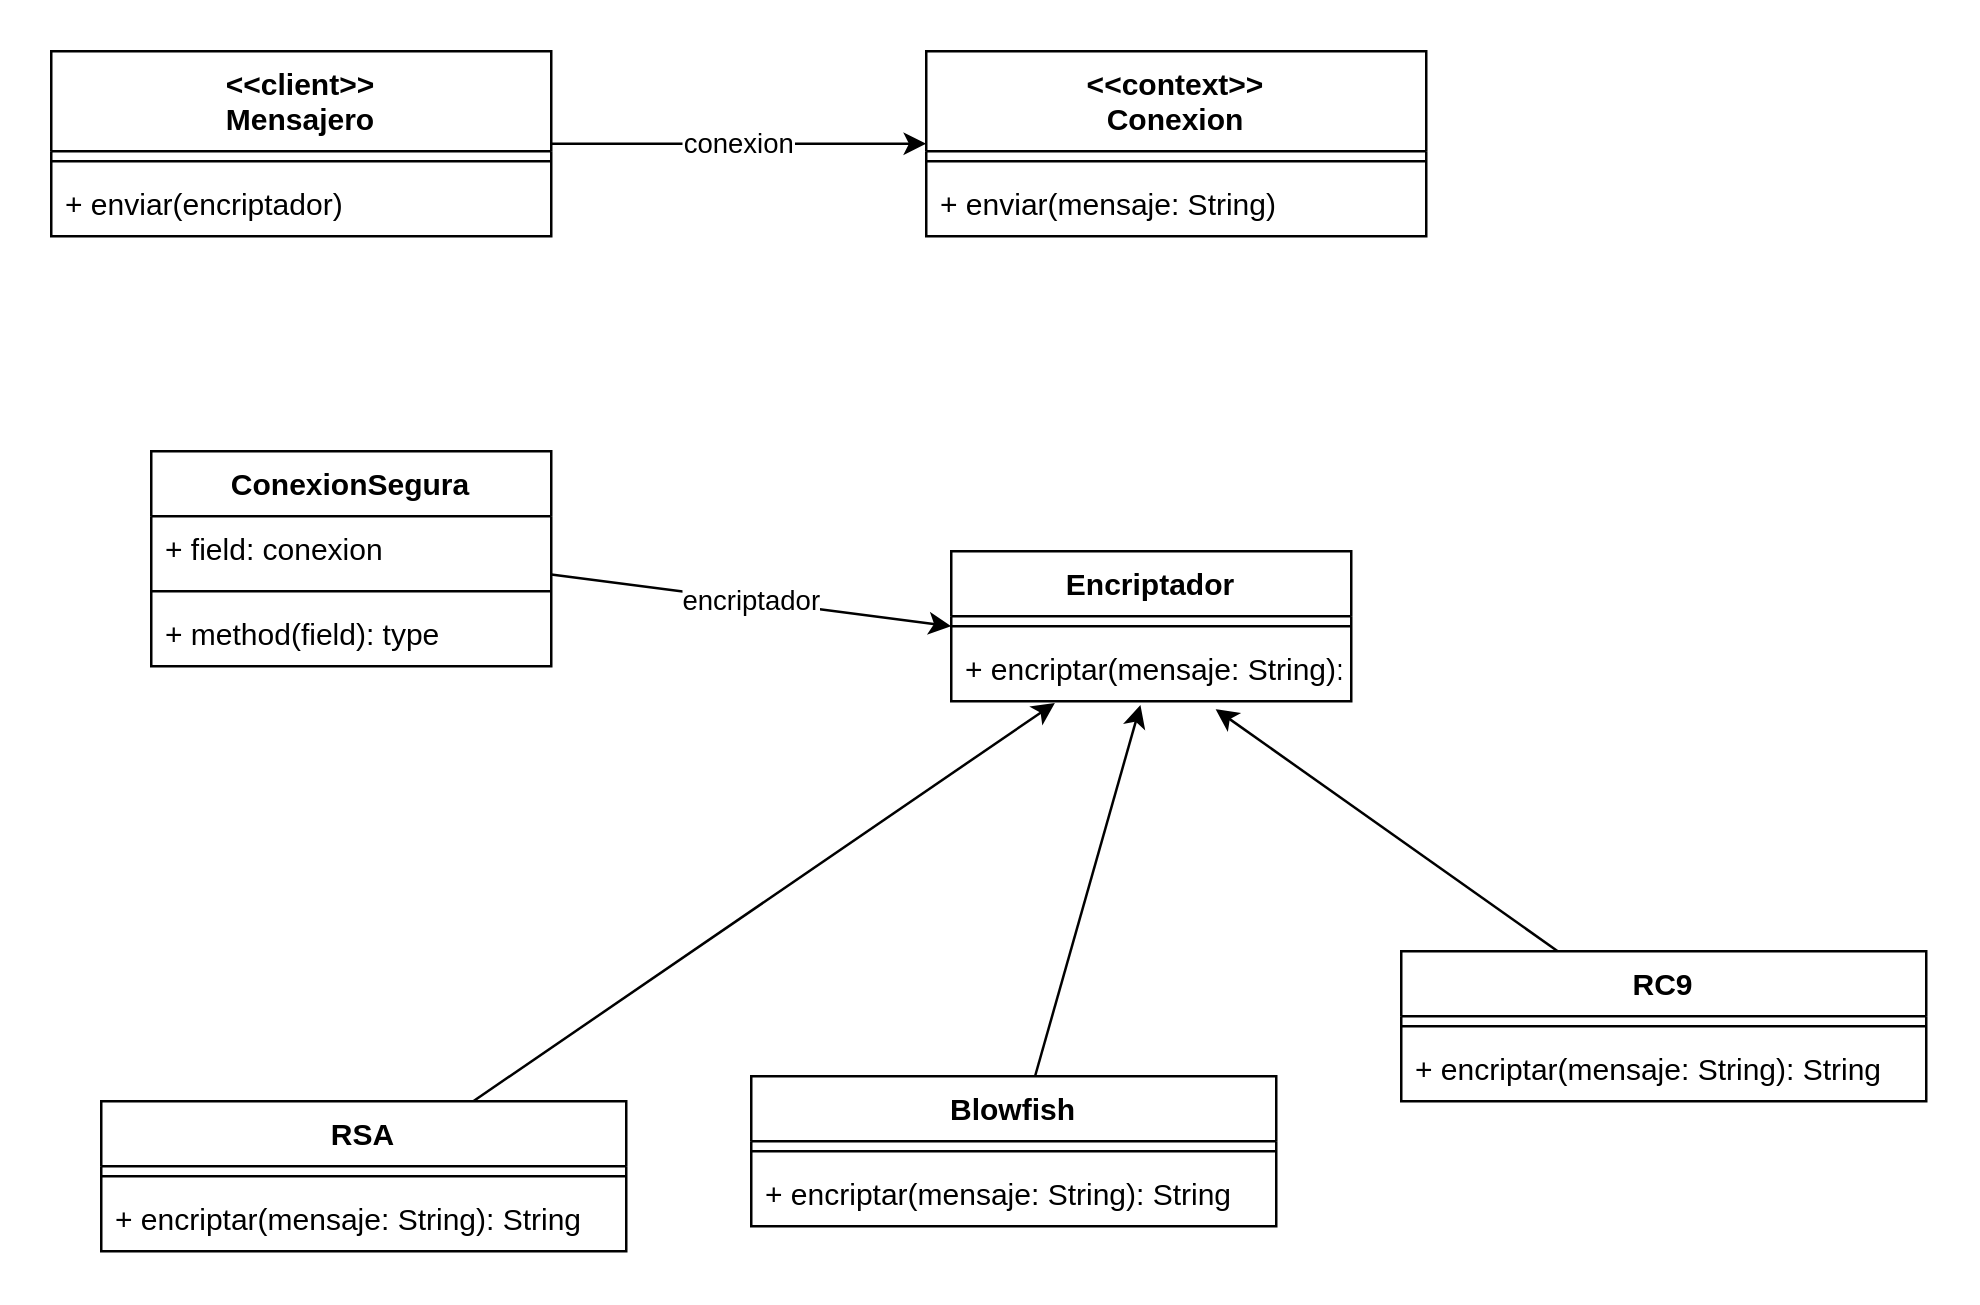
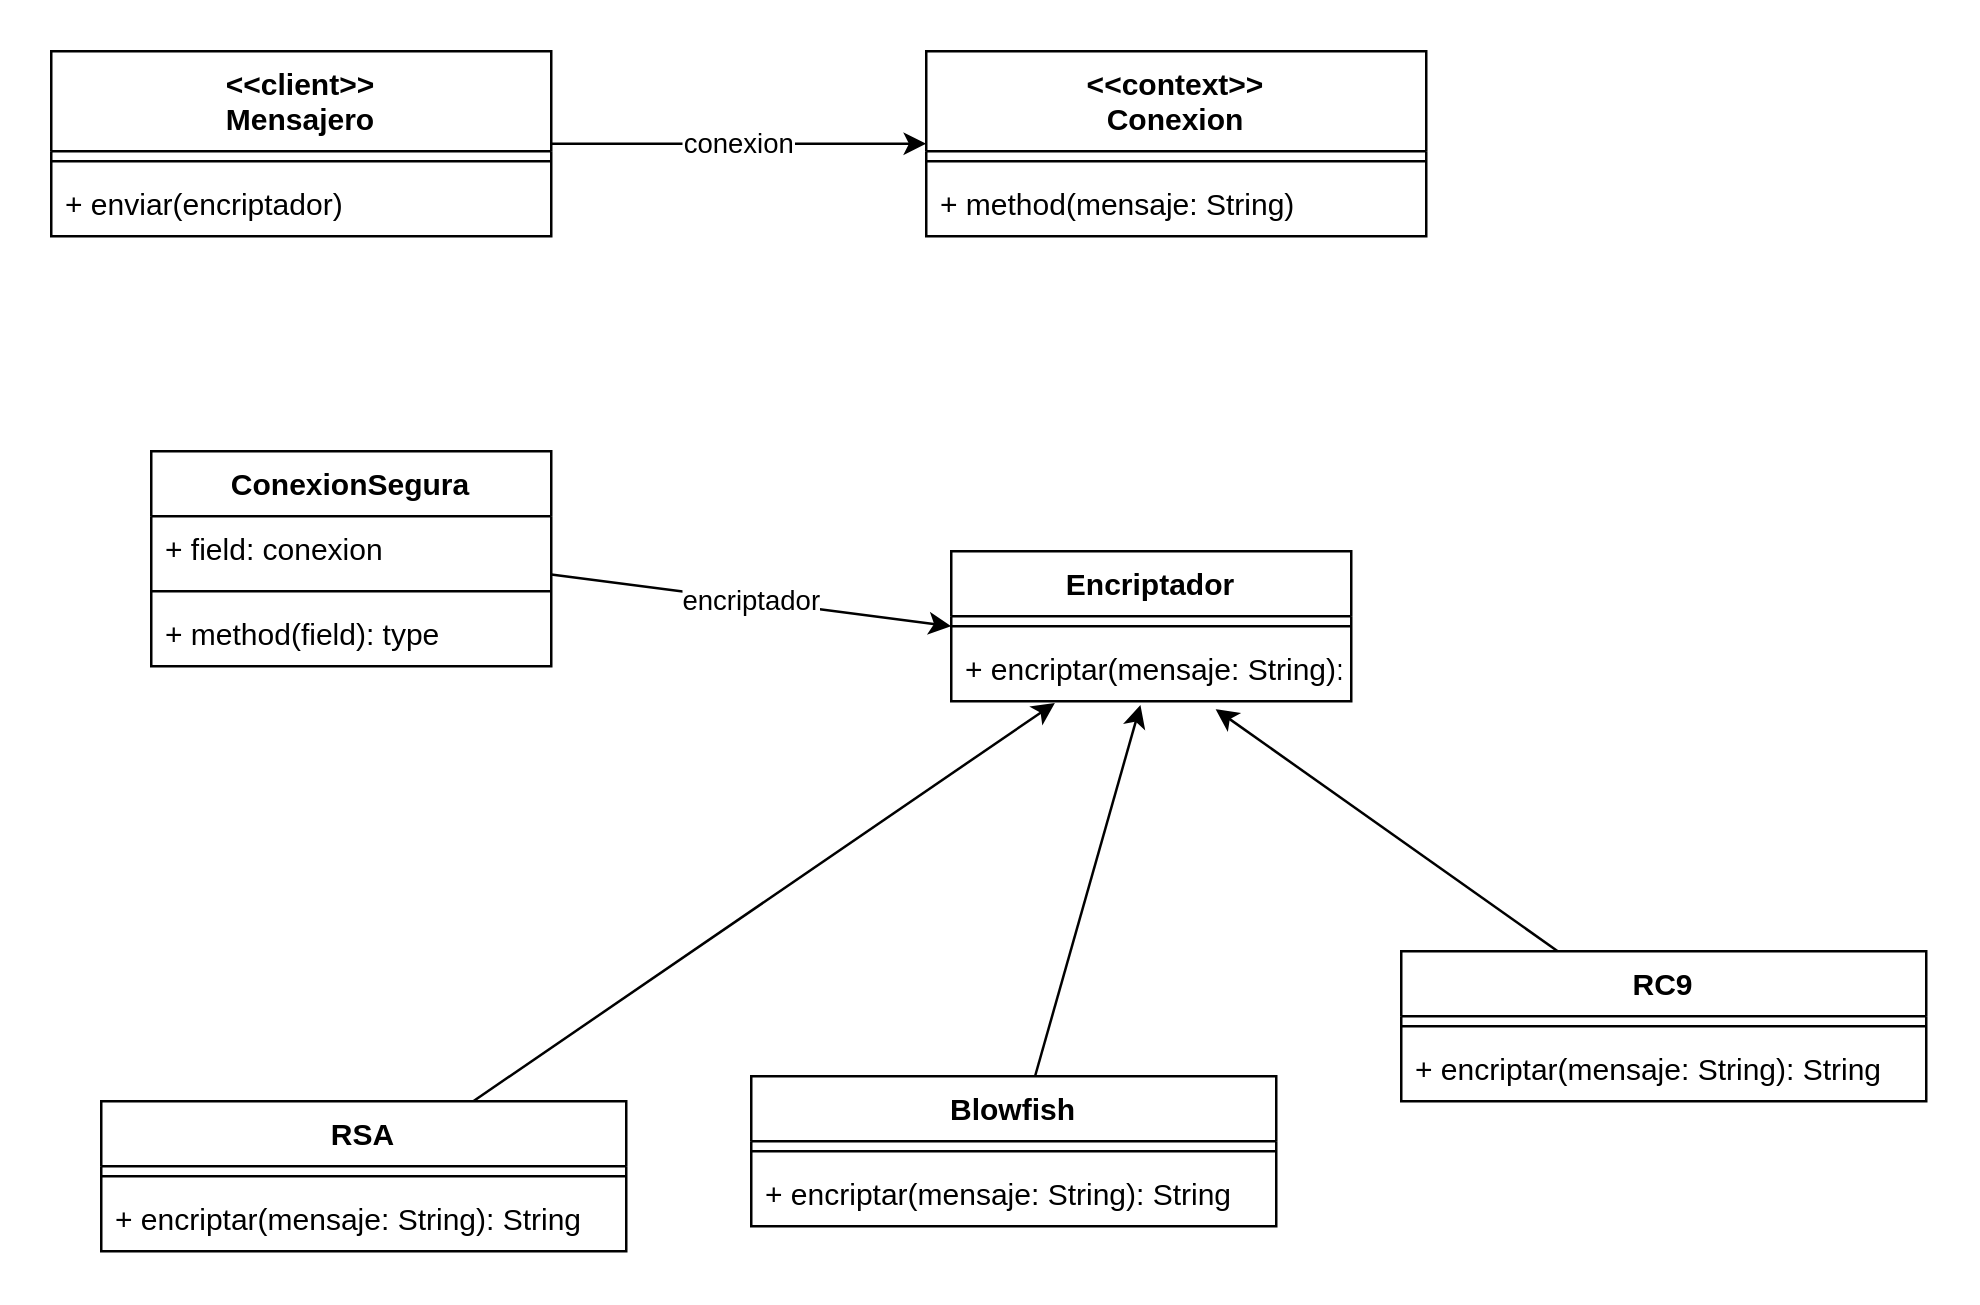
(1131, 205) -> (1134, 205)
